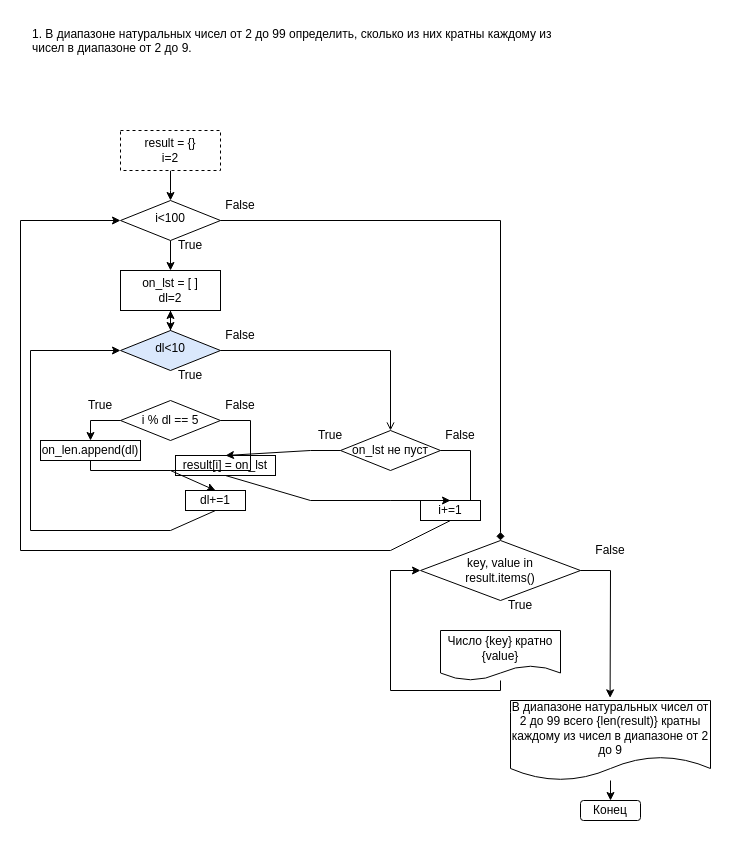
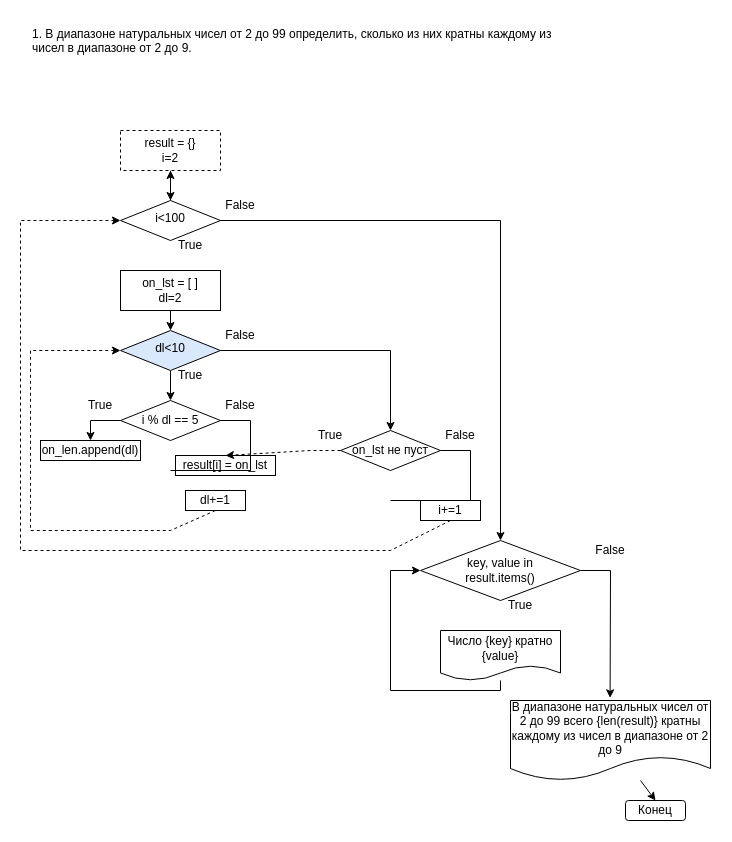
(171, 260) -> (171, 200)
(171, 331) -> (171, 390)
(391, 424) -> (391, 422)
(285, 452) -> (285, 452)
(147, 471) -> none
(31, 494) -> (31, 494)
(306, 499) -> none
(501, 532) -> (501, 532)
(28, 551) -> (28, 551)
(611, 811) -> (656, 811)
